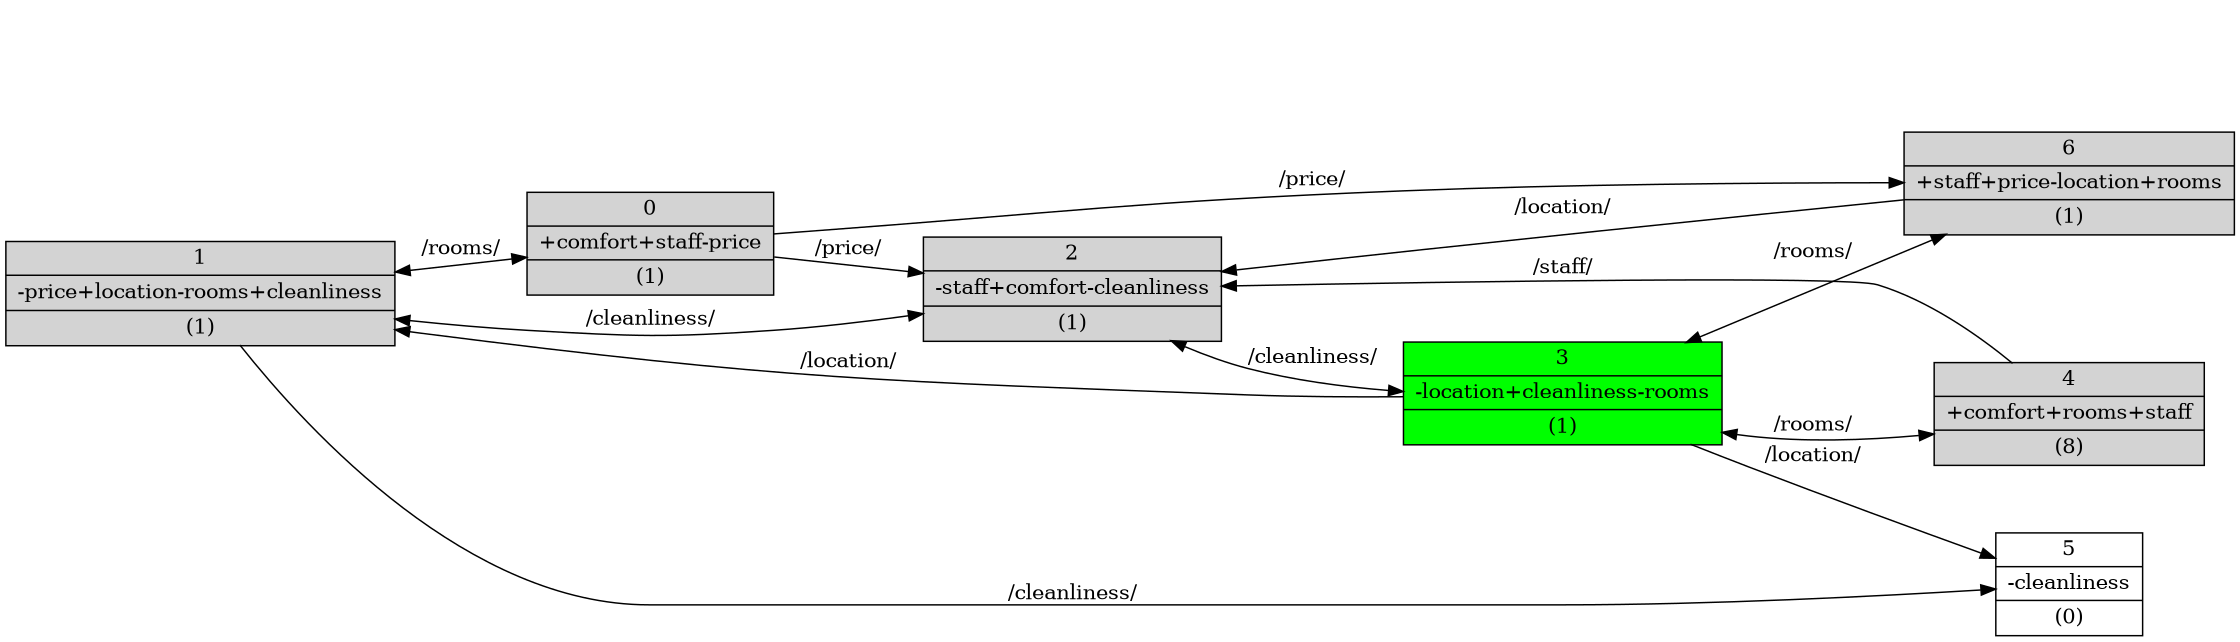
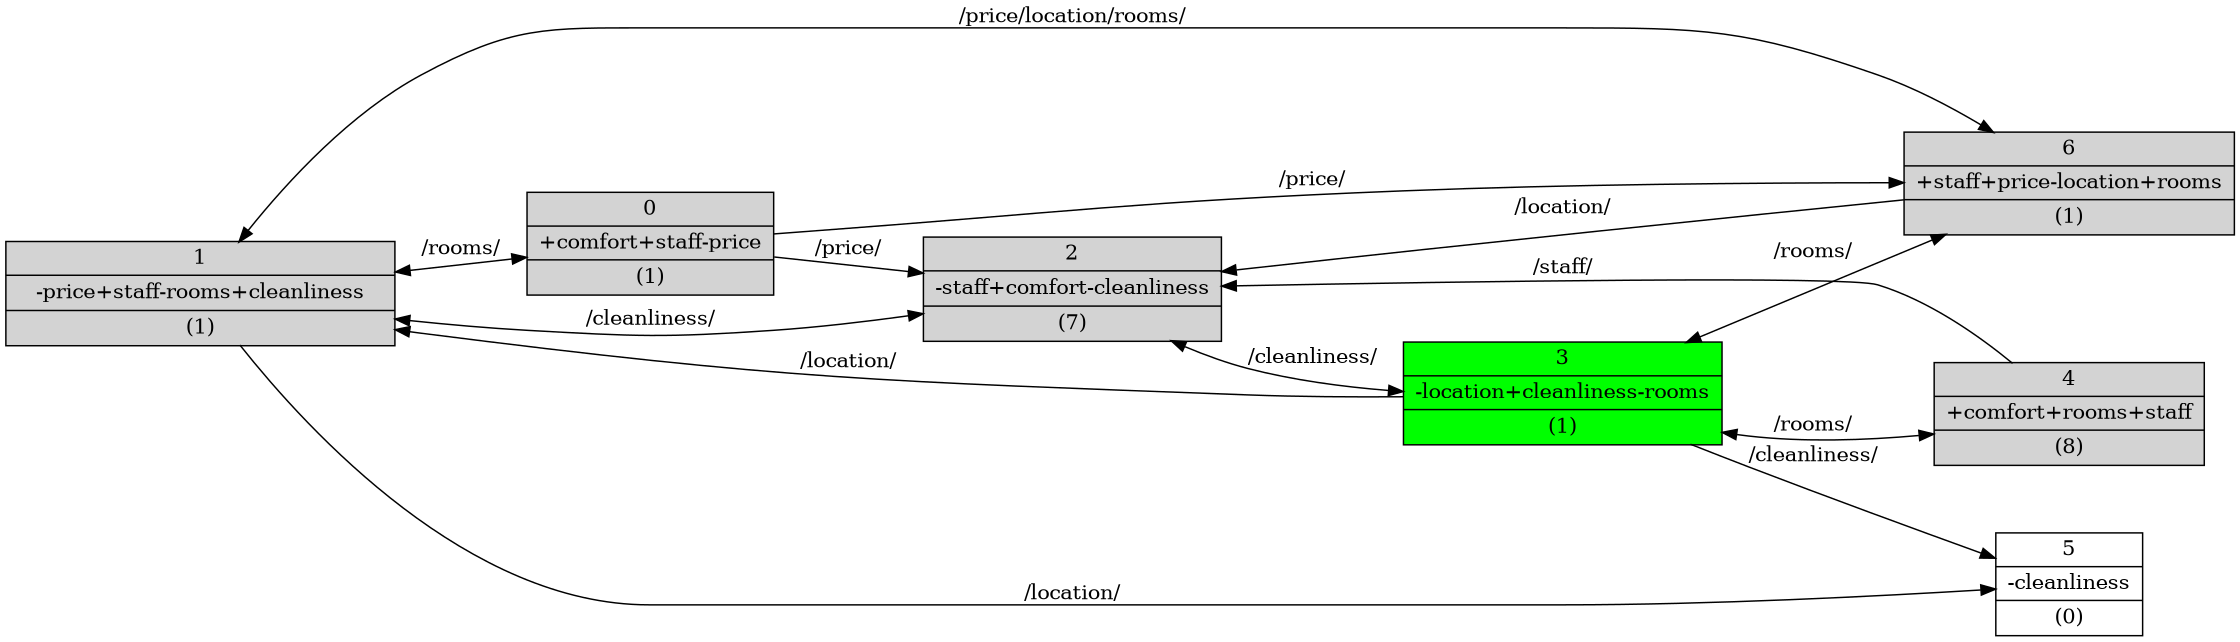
none -> (1089, 28)
(200, 292) -> (200, 292)
(1072, 323) -> (1072, 323)
(1813, 456) -> (1813, 456)
(1072, 594) -> (1072, 594)
